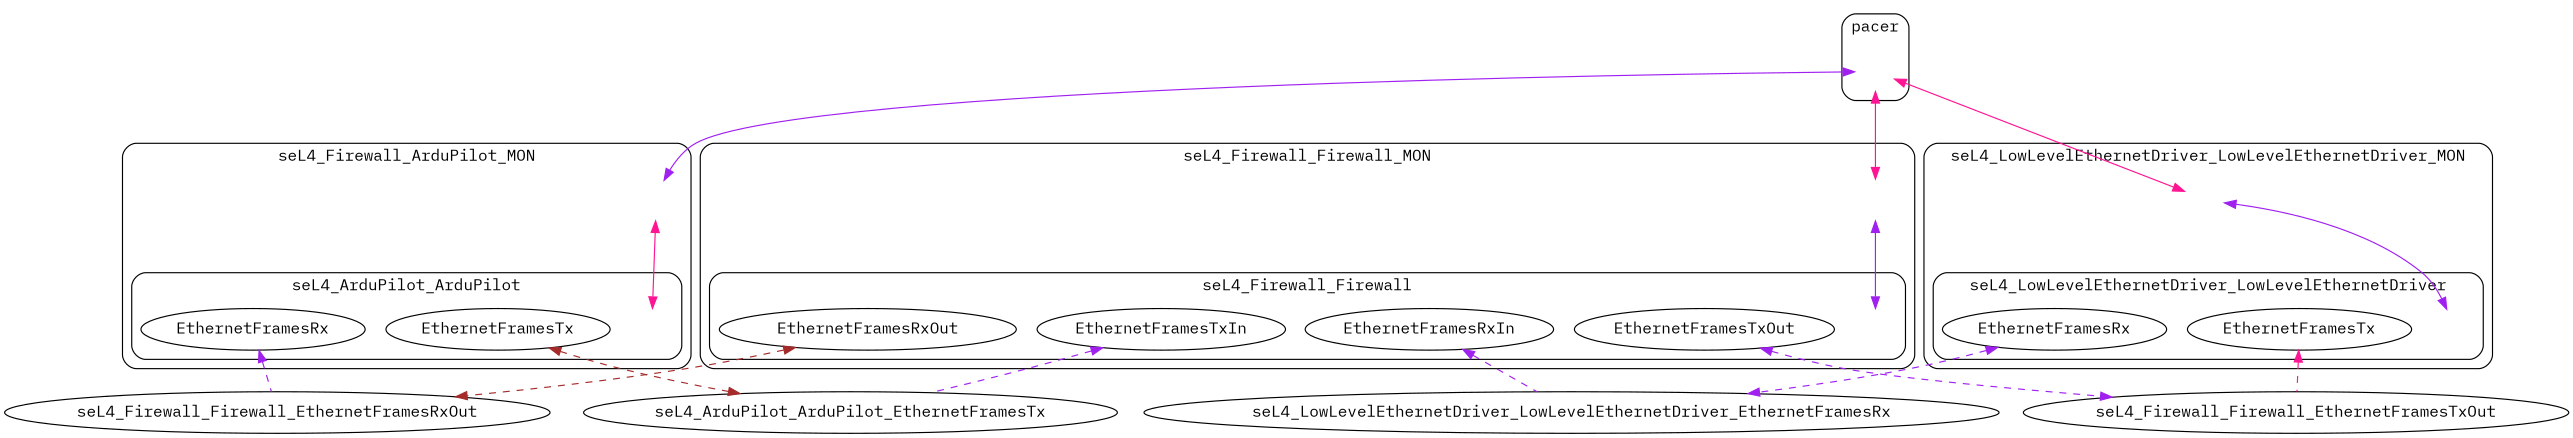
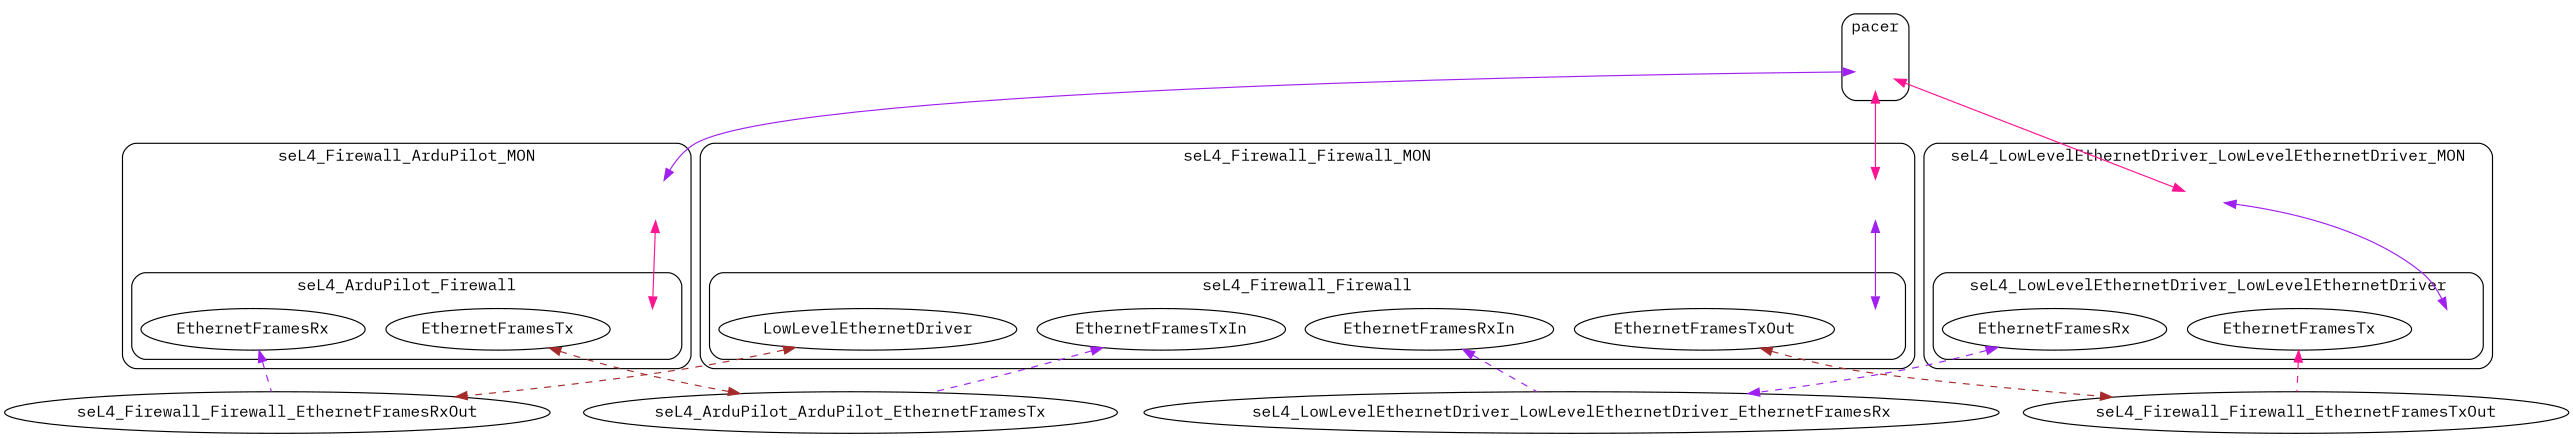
(407, 286) -> (407, 286)
(868, 329) -> (868, 329)
(1935, 381) -> (1935, 381)
